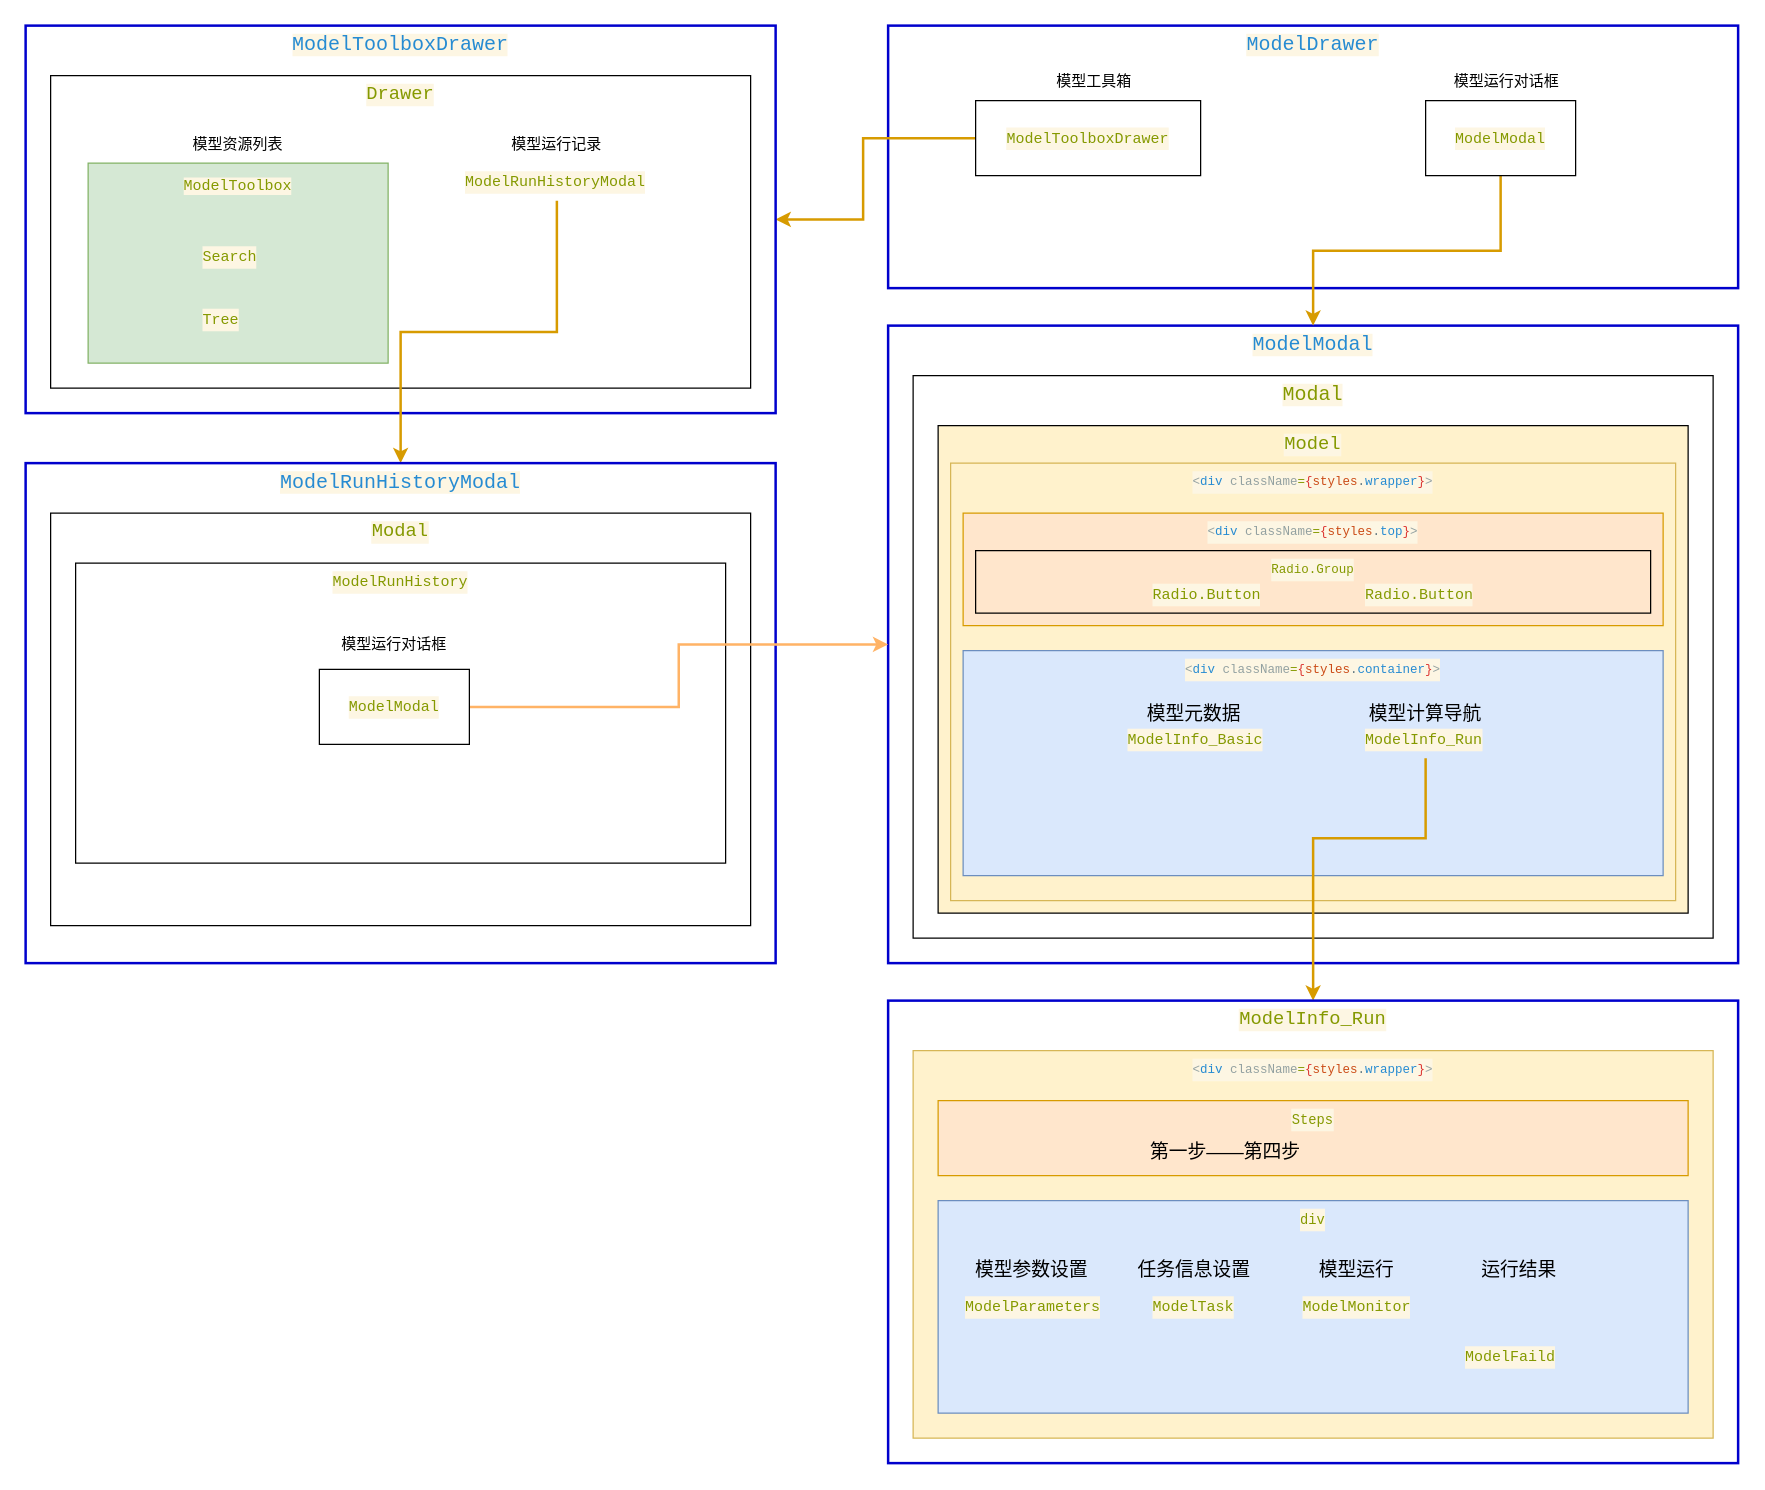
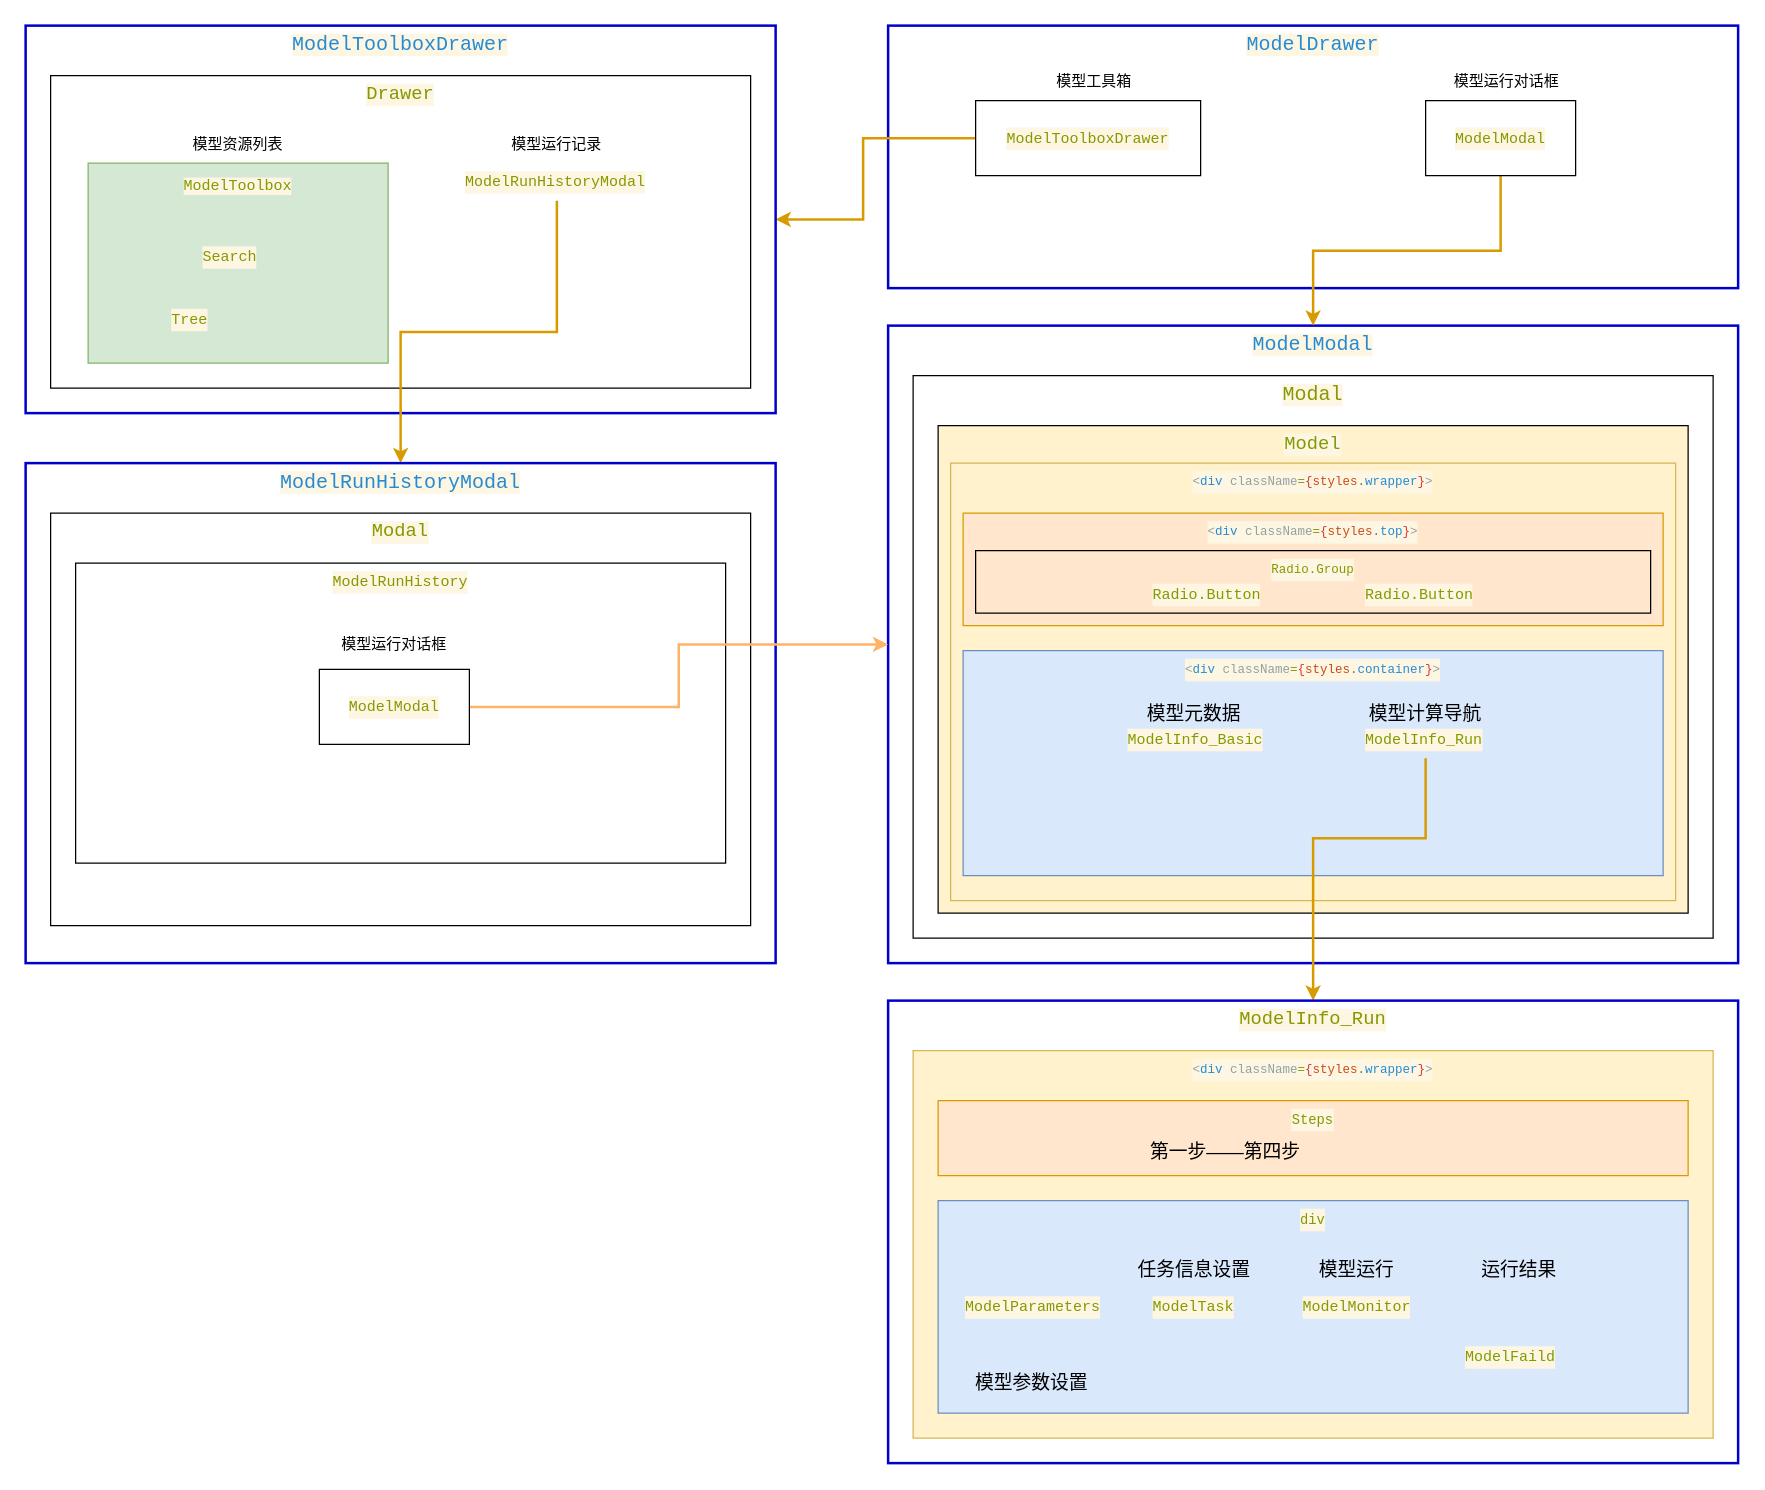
(238, 326) -> (207, 326)
(1032, 1269) -> (1032, 1382)
